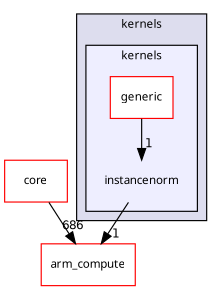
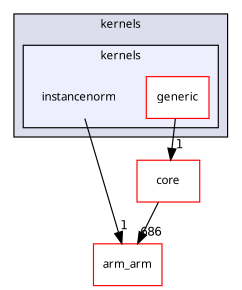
(142, 134) -> (174, 134)
(88, 265) -> (128, 265)
